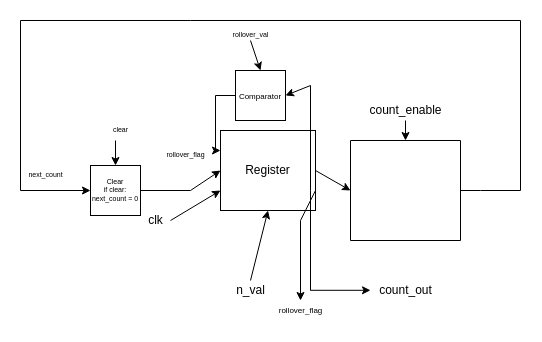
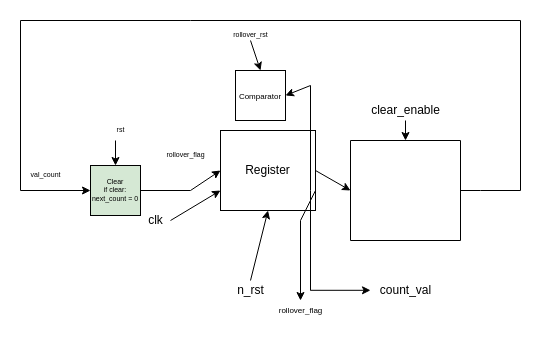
(251, 36) -> (251, 36)
(406, 111) -> (406, 111)
(216, 114) -> none
(121, 131) -> (121, 131)
(46, 176) -> (46, 176)
(116, 191) -> (116, 191)
(251, 291) -> (251, 291)
(406, 291) -> (406, 291)
